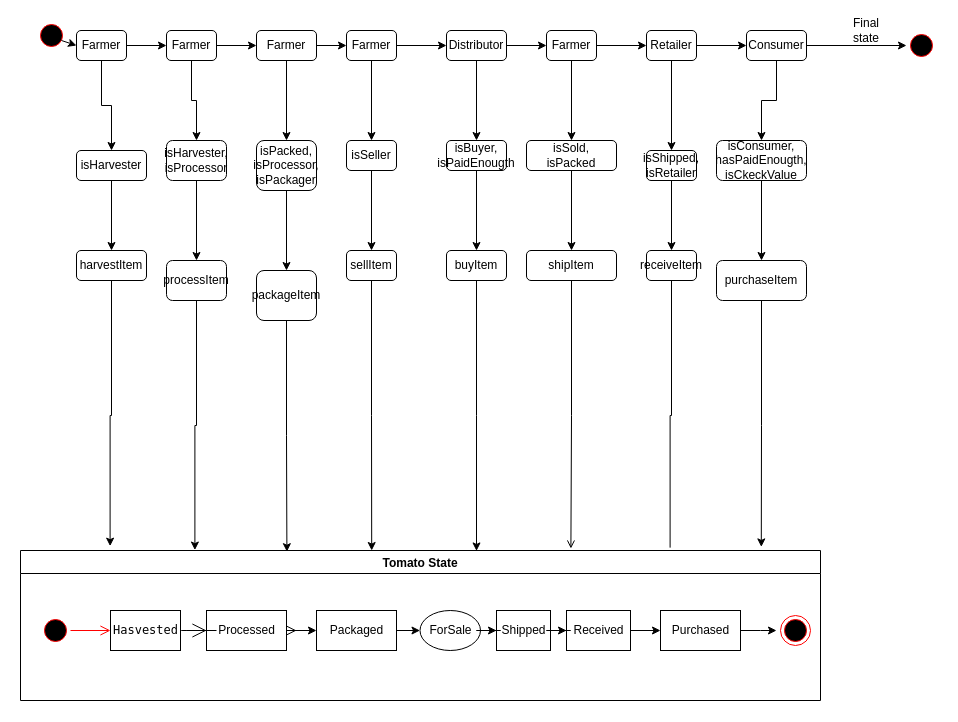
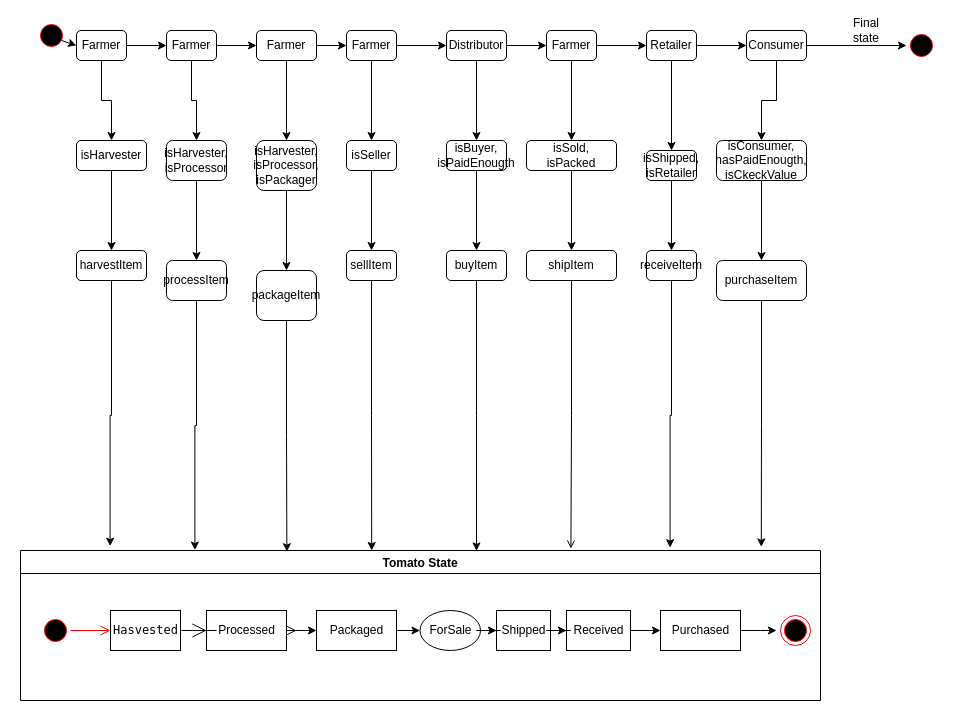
(112, 166) -> (112, 156)
(287, 166) -> (287, 166)
(670, 542) -> (670, 539)
